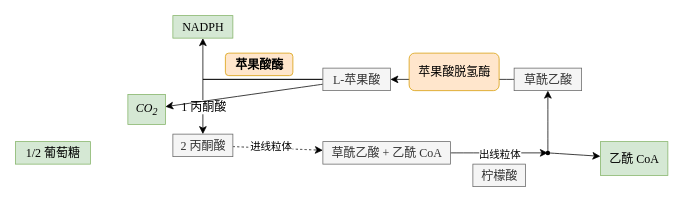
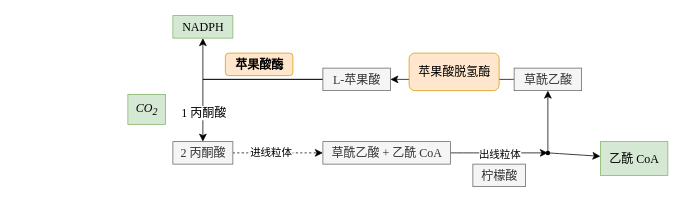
(245, 95) -> none
(203, 145) -> (203, 153)
(53, 153) -> none
